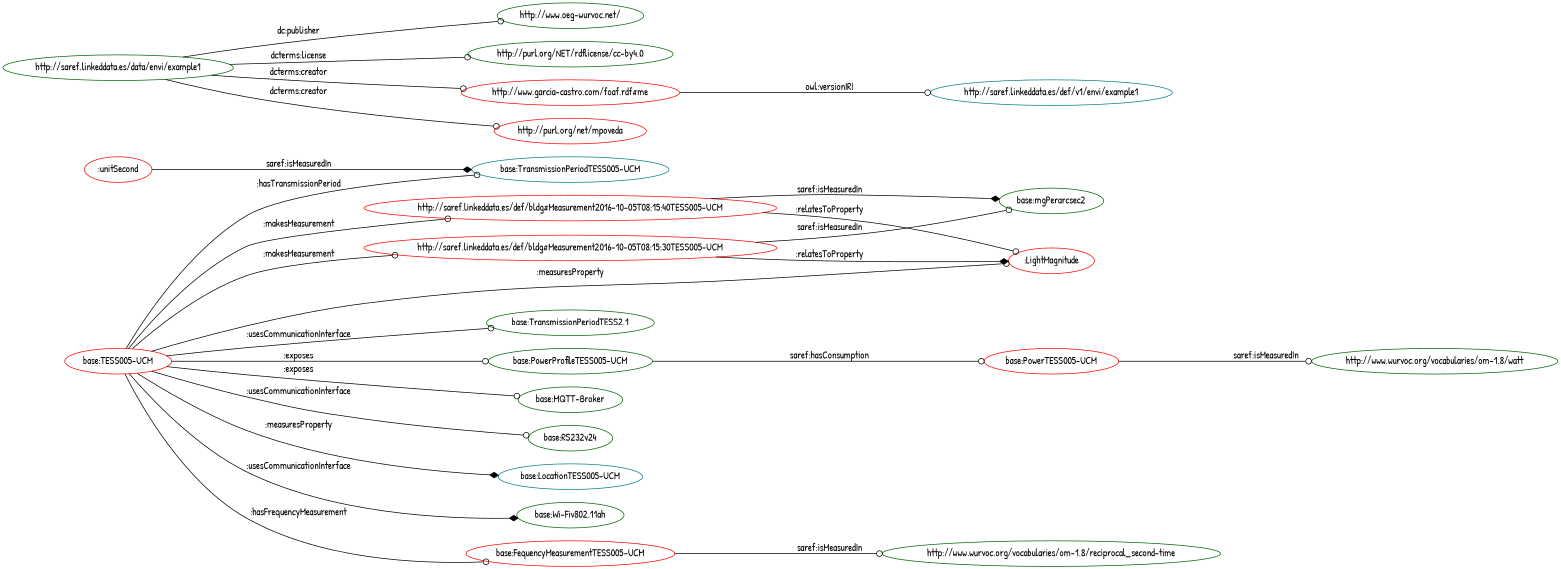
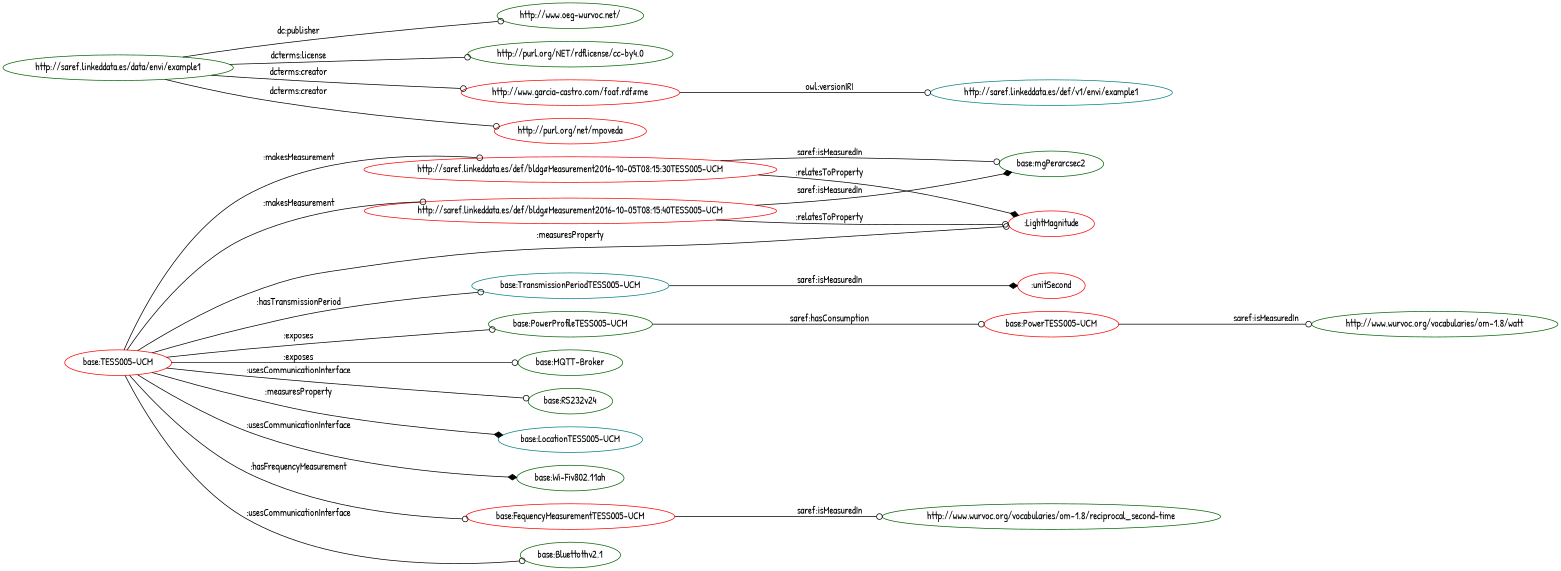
(307, 170) -> (839, 286)
(570, 323) -> (570, 555)
